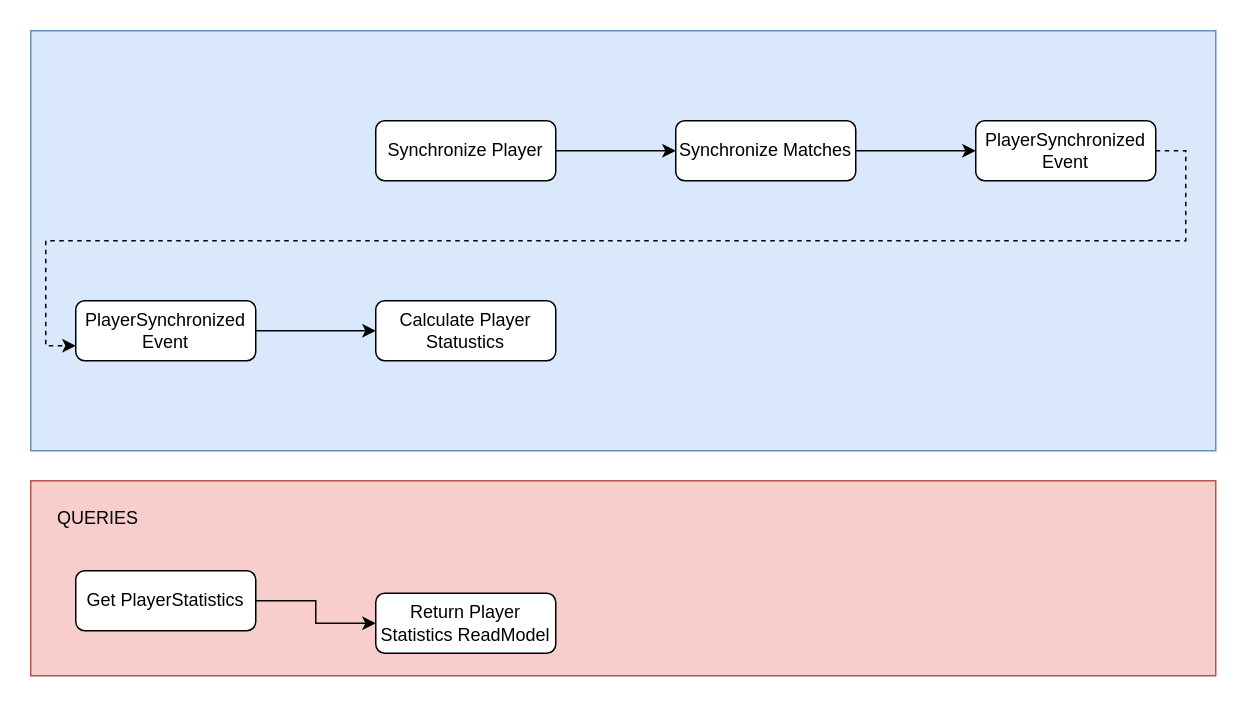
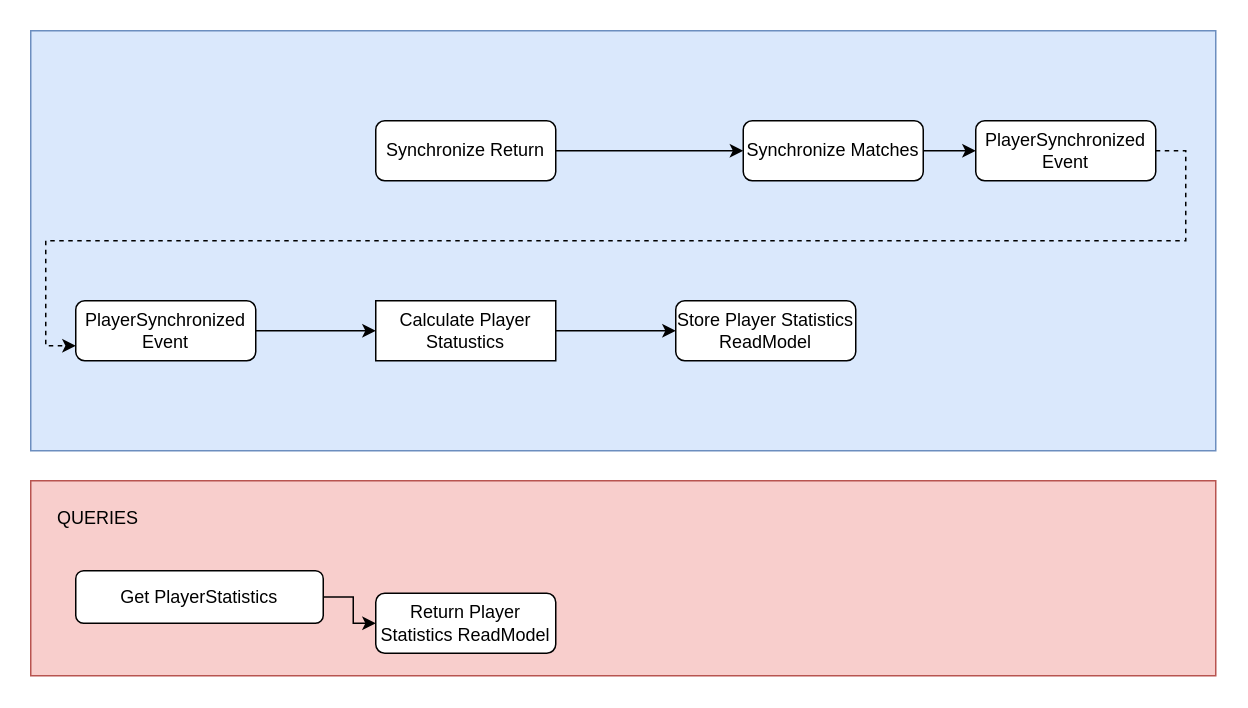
(466, 151) -> (466, 151)
(766, 151) -> (833, 151)
(466, 331) -> (466, 331)
none -> (611, 331)
none -> (766, 331)
(166, 601) -> (200, 597)
